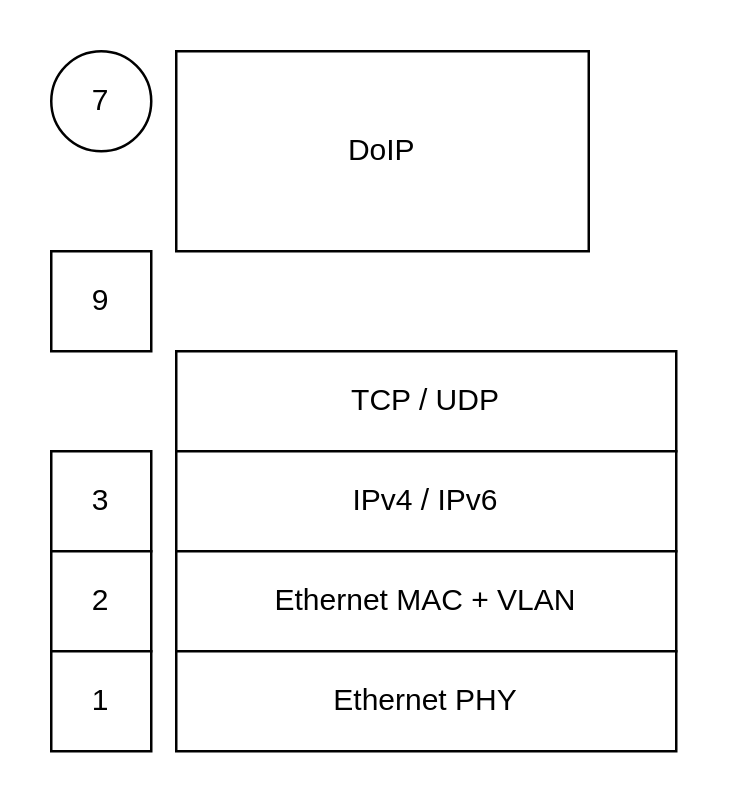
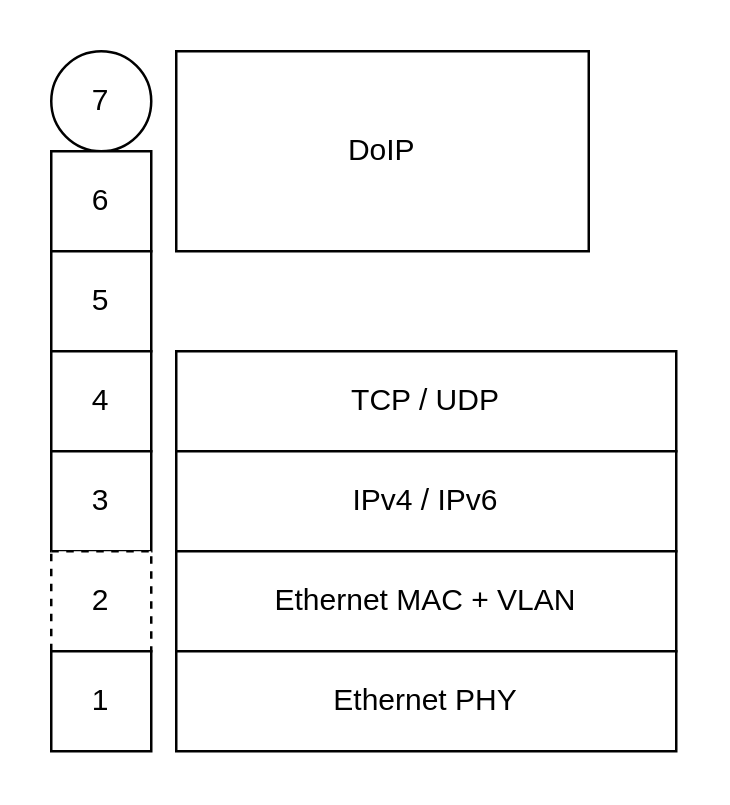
none -> (101, 201)
(101, 301) -> (101, 301)
none -> (101, 401)
(101, 601) -> (101, 601)
